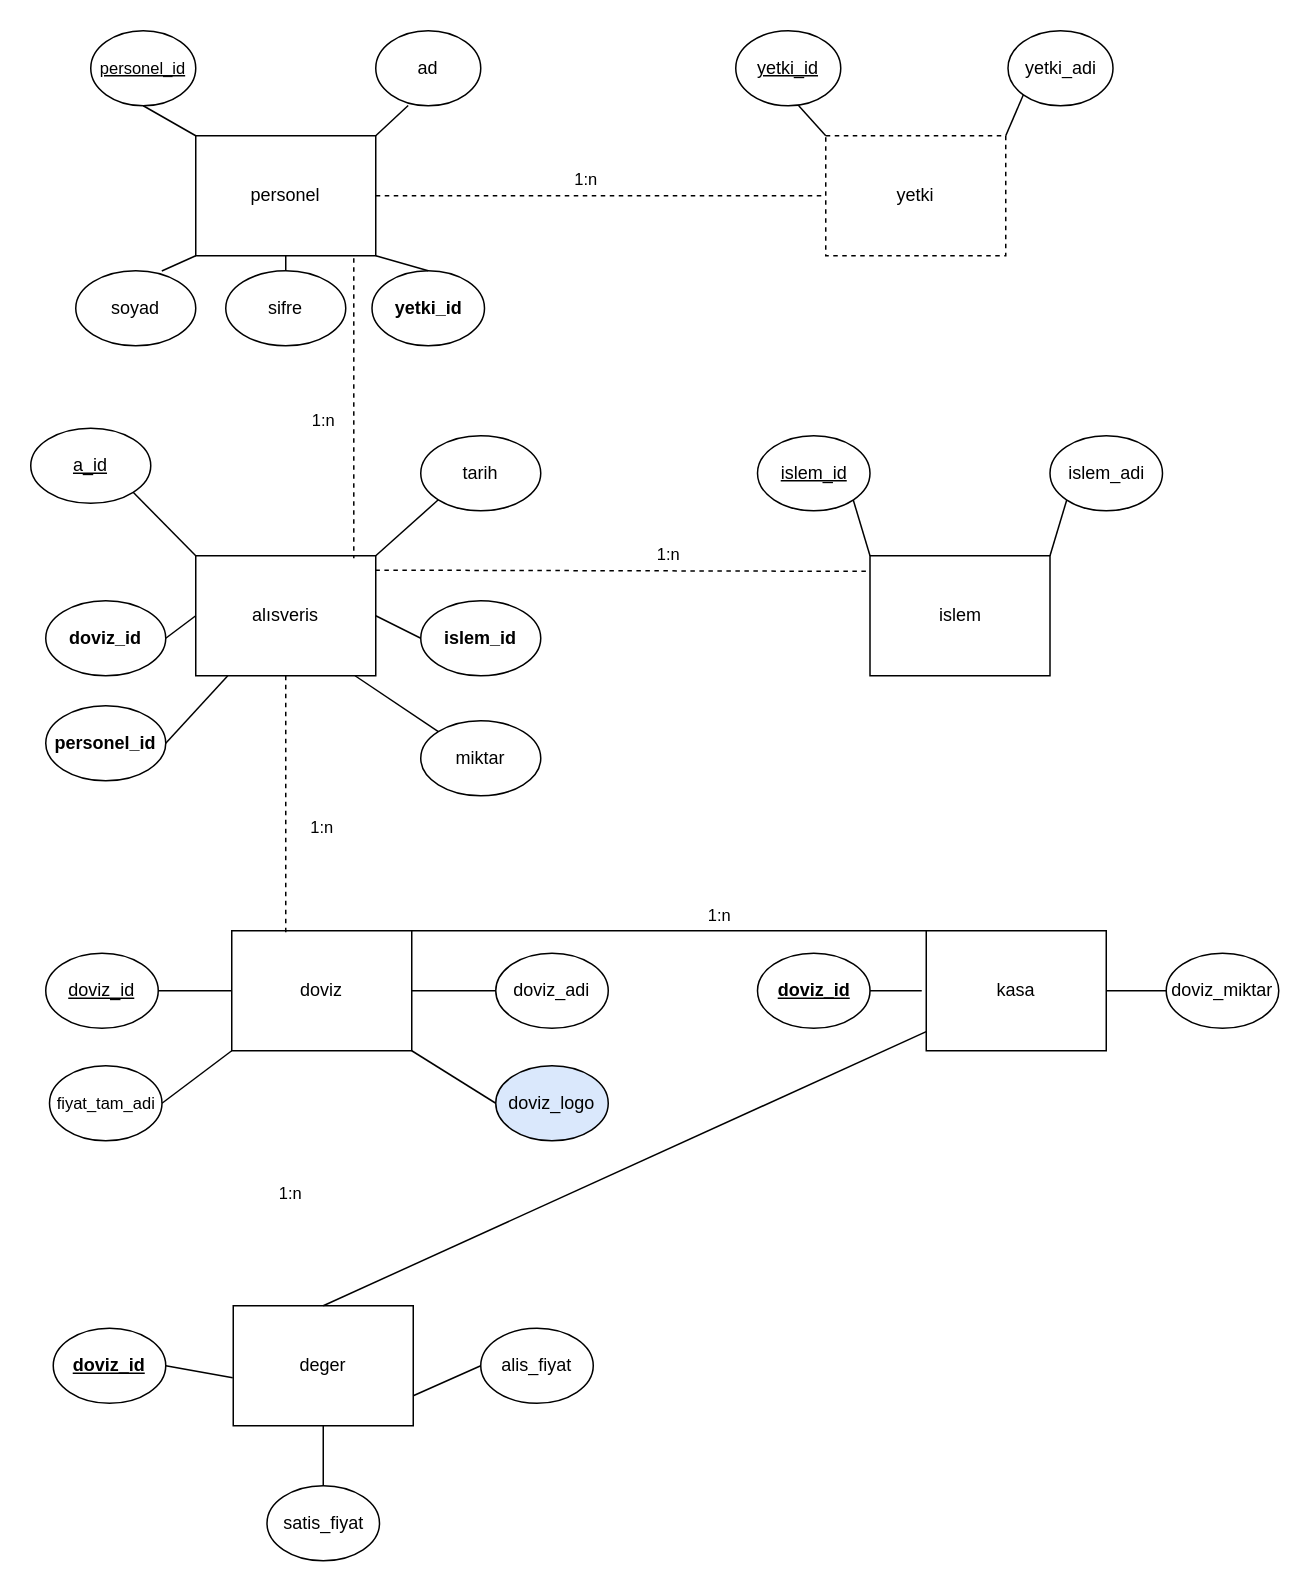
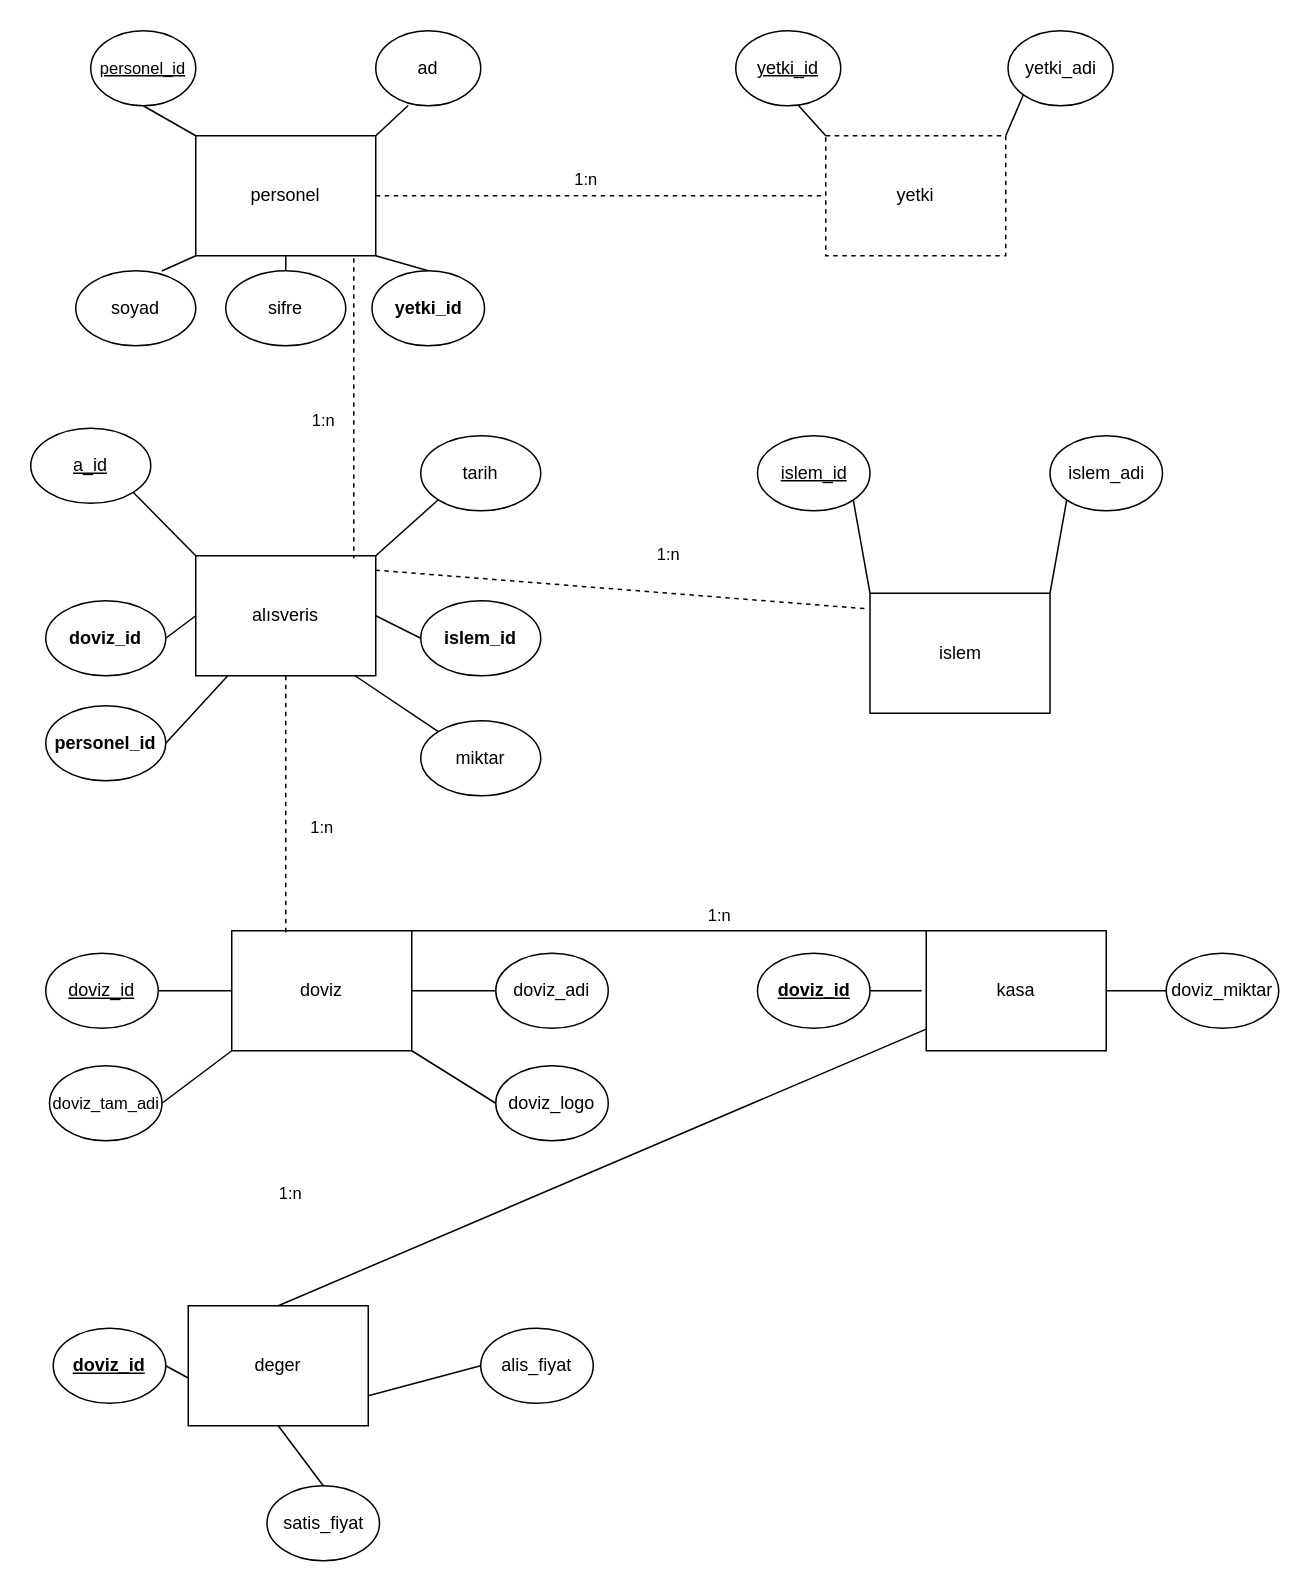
(960, 616) -> (960, 653)
(107, 1103) -> (107, 1103)
(552, 1103) -> (552, 1103)
(323, 1366) -> (278, 1366)
